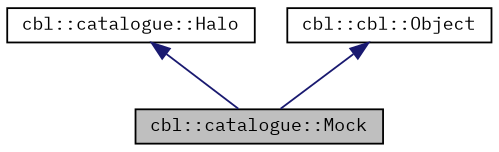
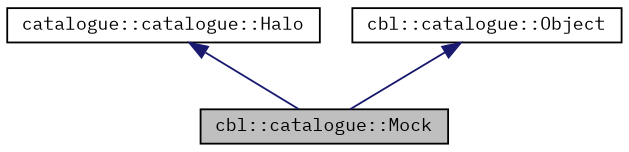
(131, 25) -> (164, 25)
(389, 25) -> (487, 25)
